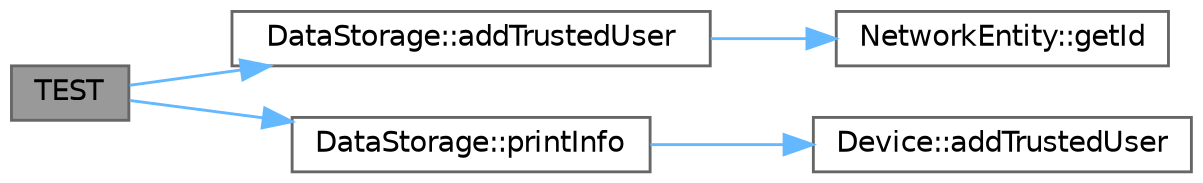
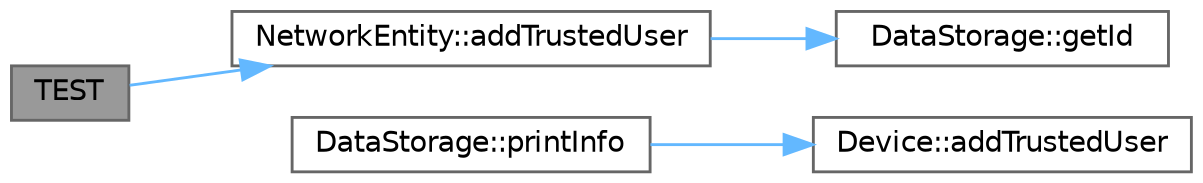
(471, 39) -> (471, 39)
(1002, 39) -> (1002, 39)
(196, 109) -> none
